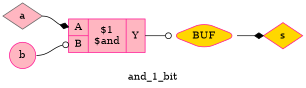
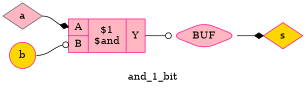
(204, 36) -> (204, 36)
(23, 55) -> (23, 55)
